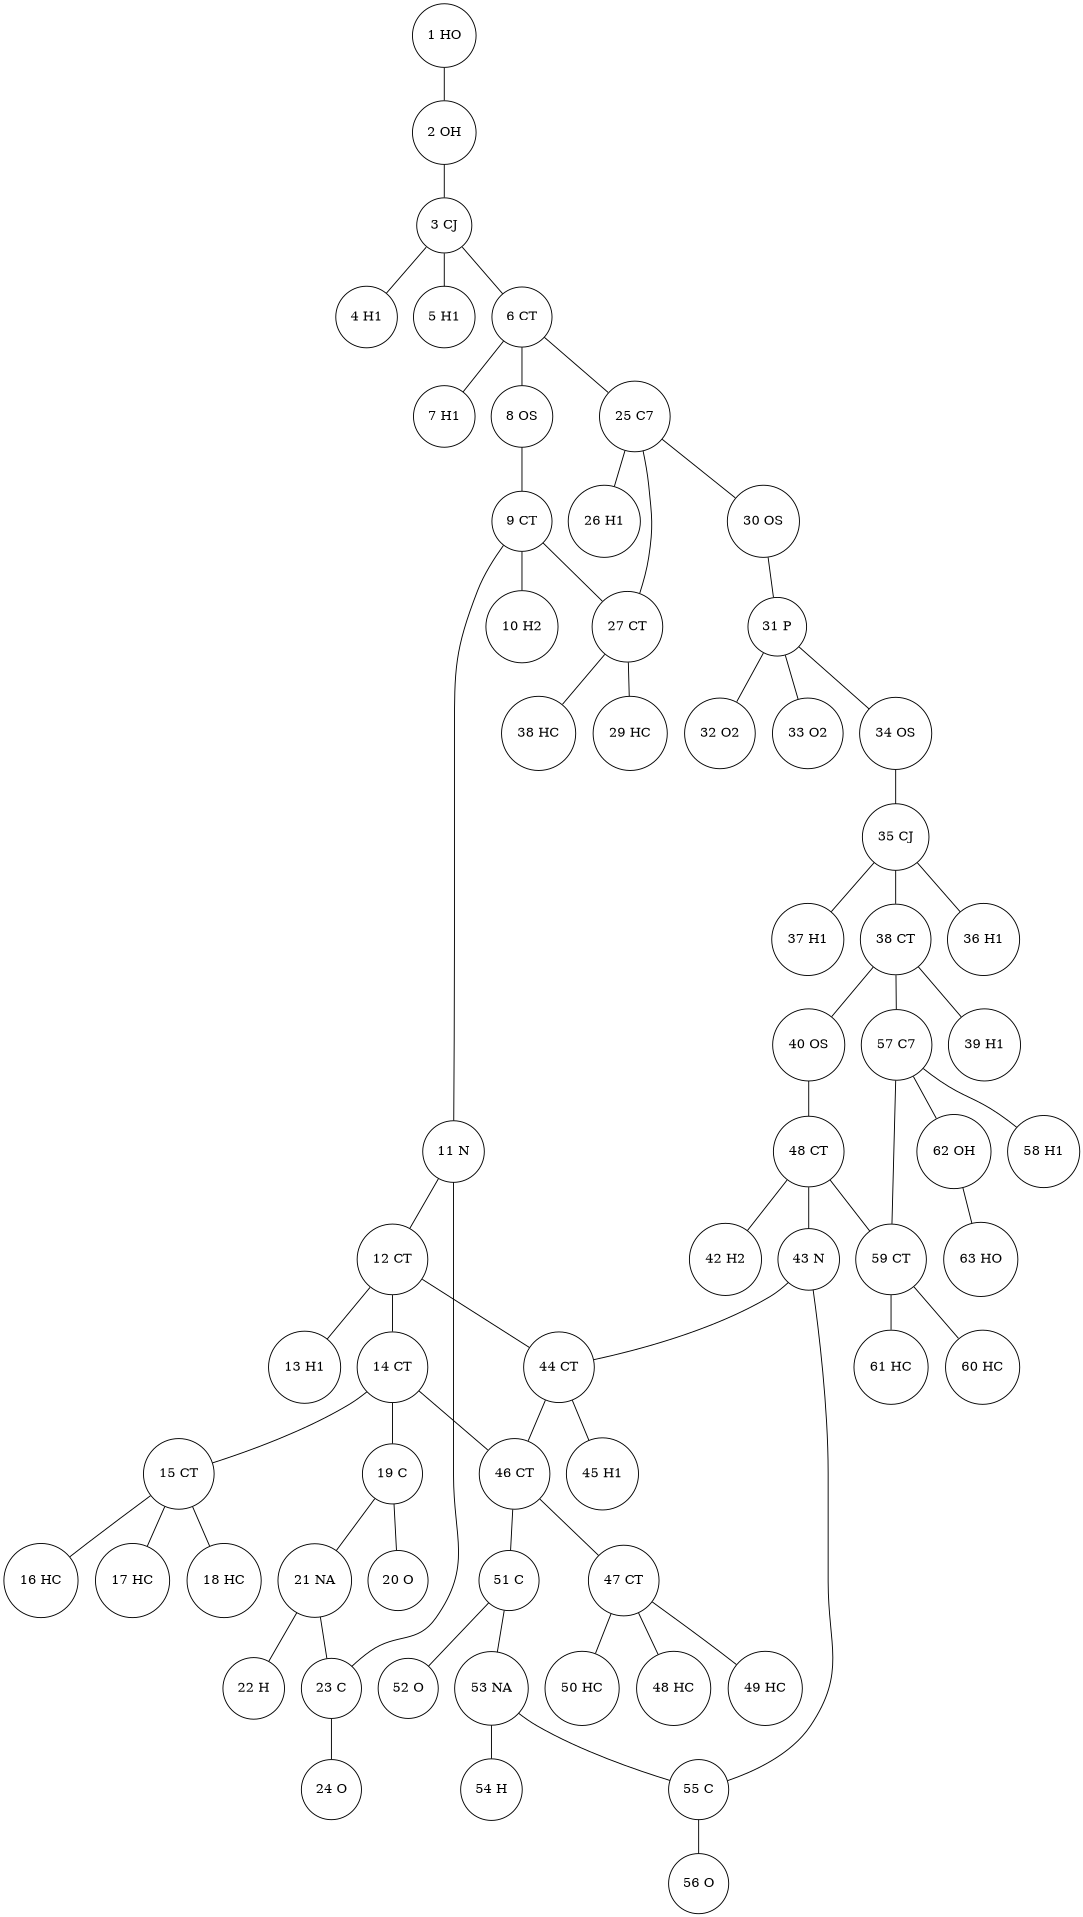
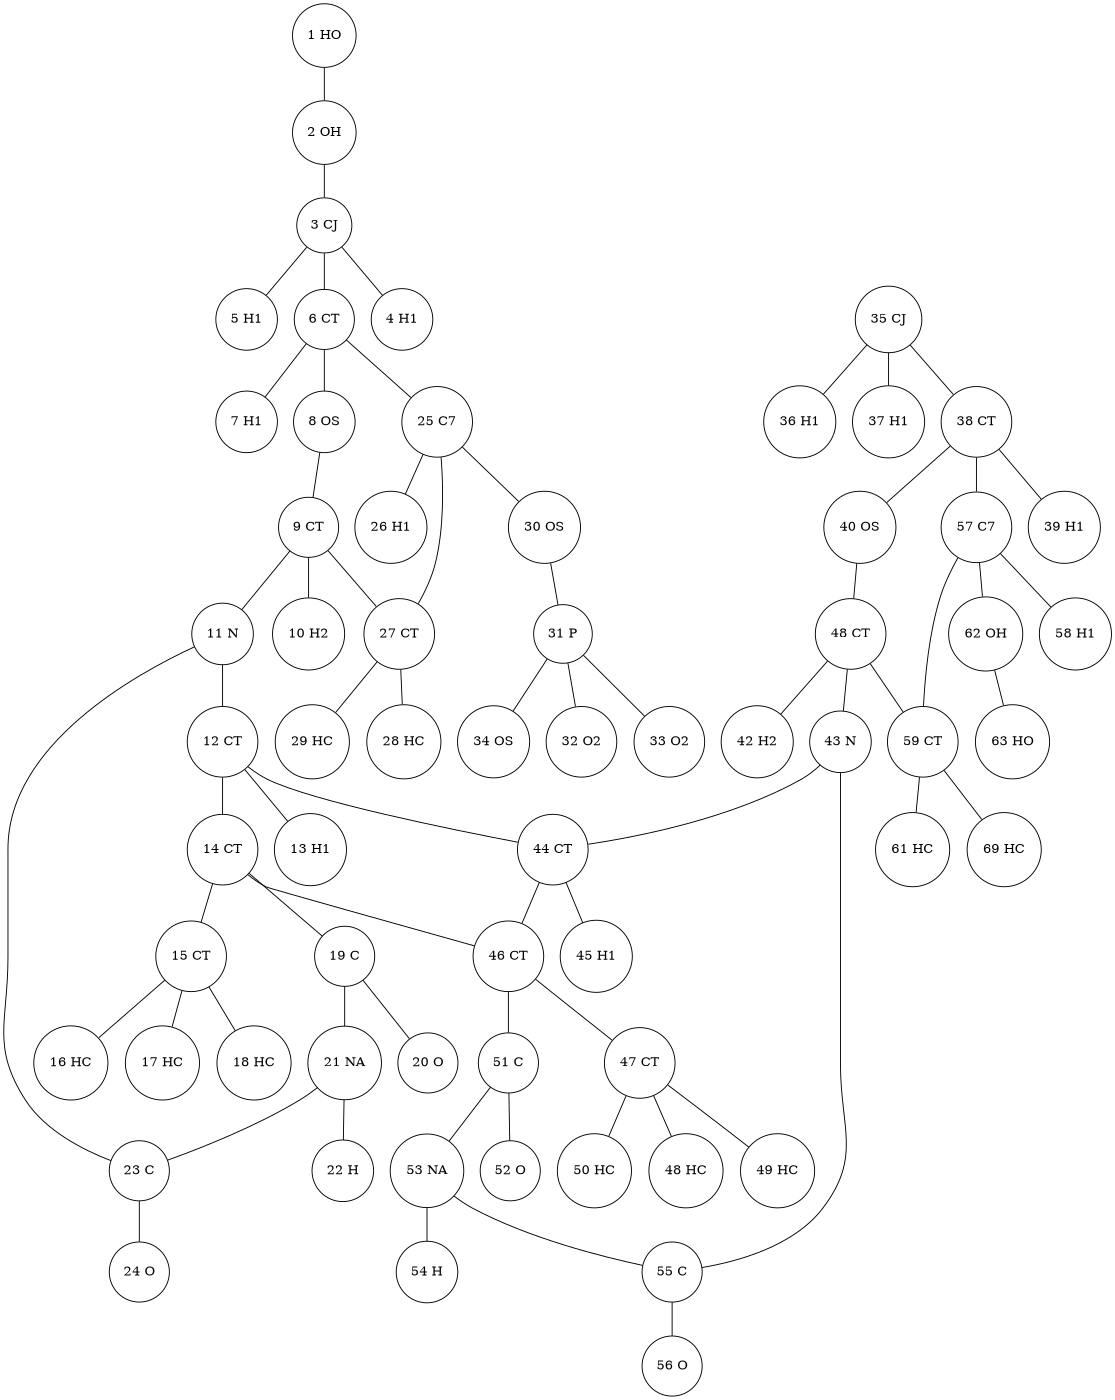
(539, 733) -> (404, 742)
(896, 787) -> none
(983, 1367) -> (1004, 850)
